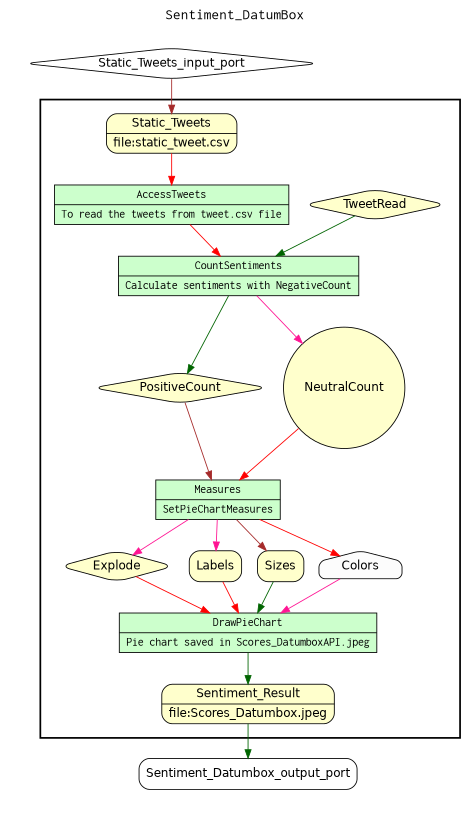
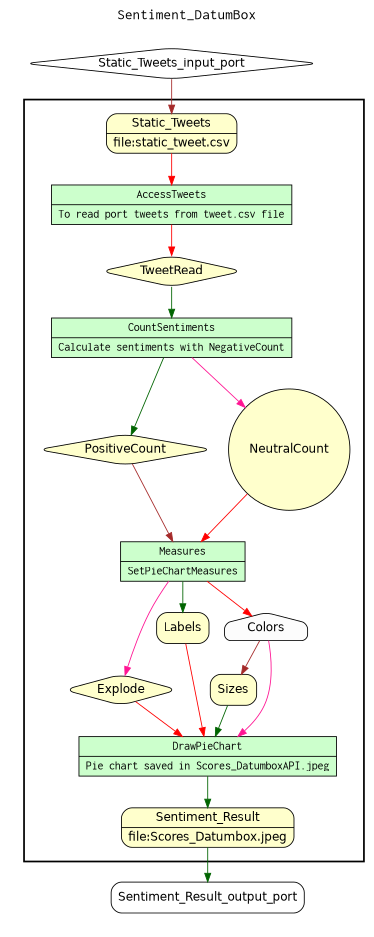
(172, 214) -> (172, 214)
(202, 237) -> (172, 236)
(217, 531) -> (183, 593)
(248, 532) -> (253, 654)
(248, 774) -> (208, 898)
